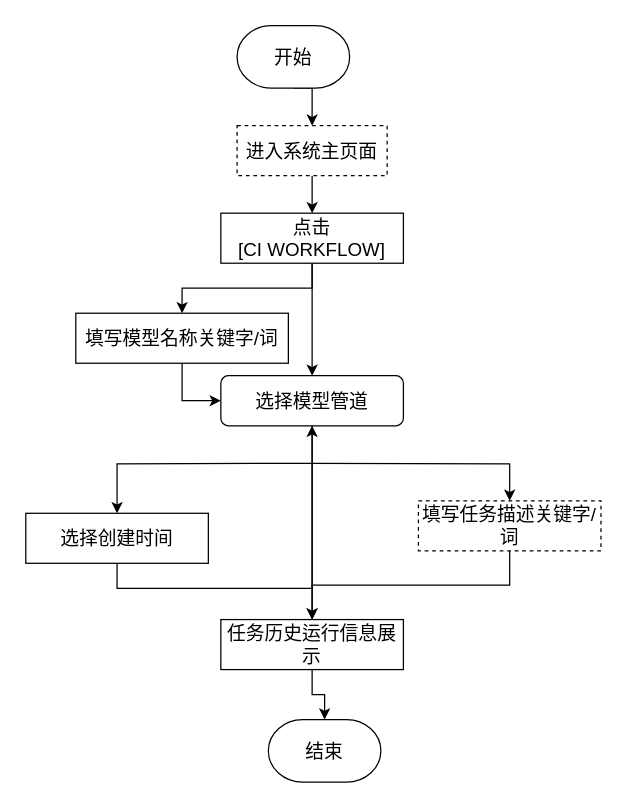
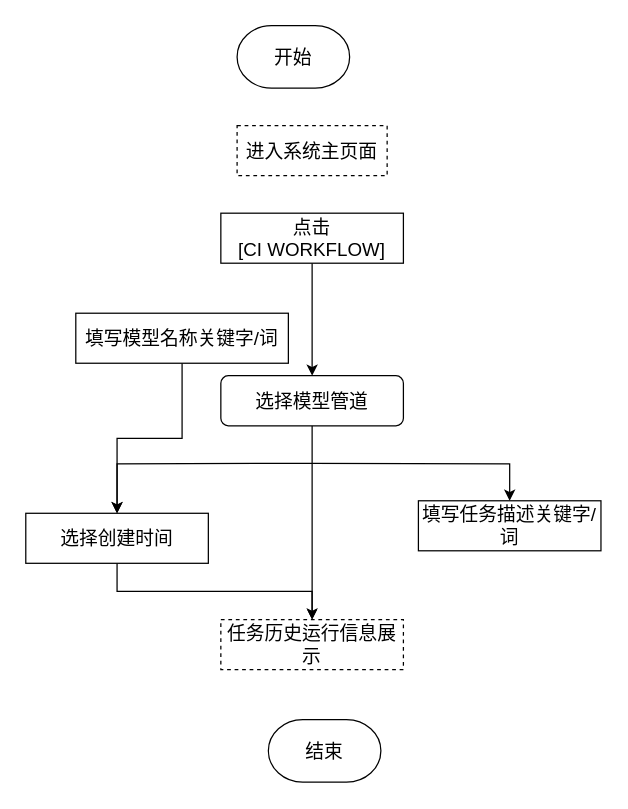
(312, 101) -> none
(312, 199) -> none
(237, 288) -> none
(195, 401) -> (159, 438)
(312, 429) -> (312, 617)
(509, 526) -> (509, 526)
(429, 585) -> none
(212, 588) -> (210, 591)
(312, 644) -> (312, 644)
(314, 694) -> none
